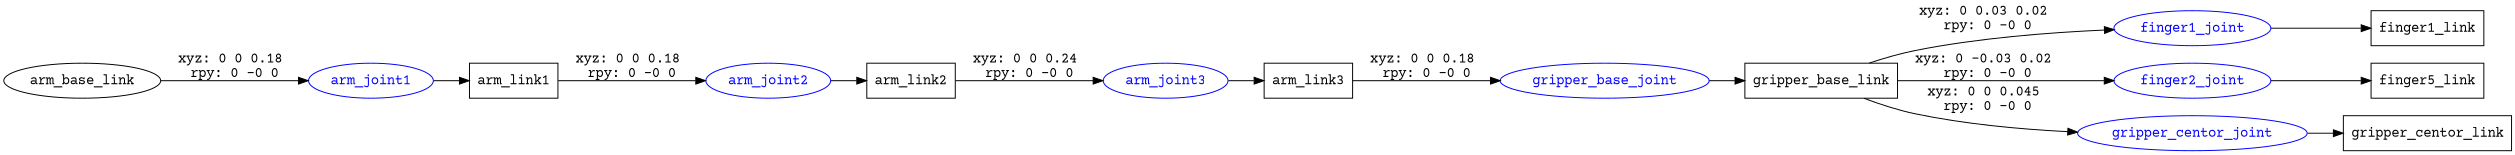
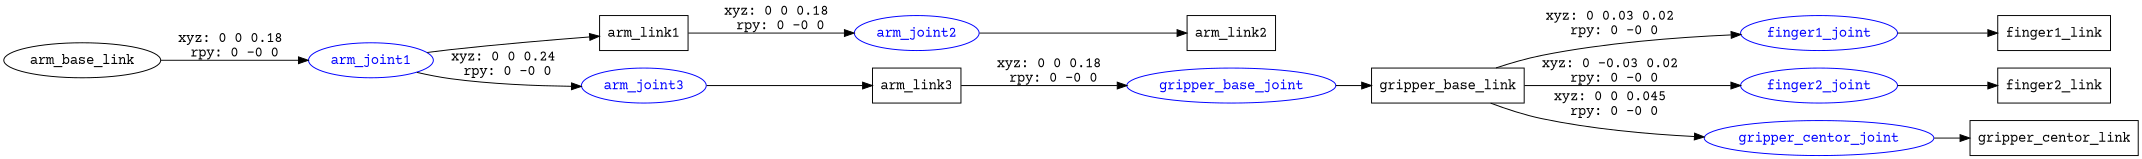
(1024, 81) -> (494, 83)
(2427, 81) -> (2054, 86)
